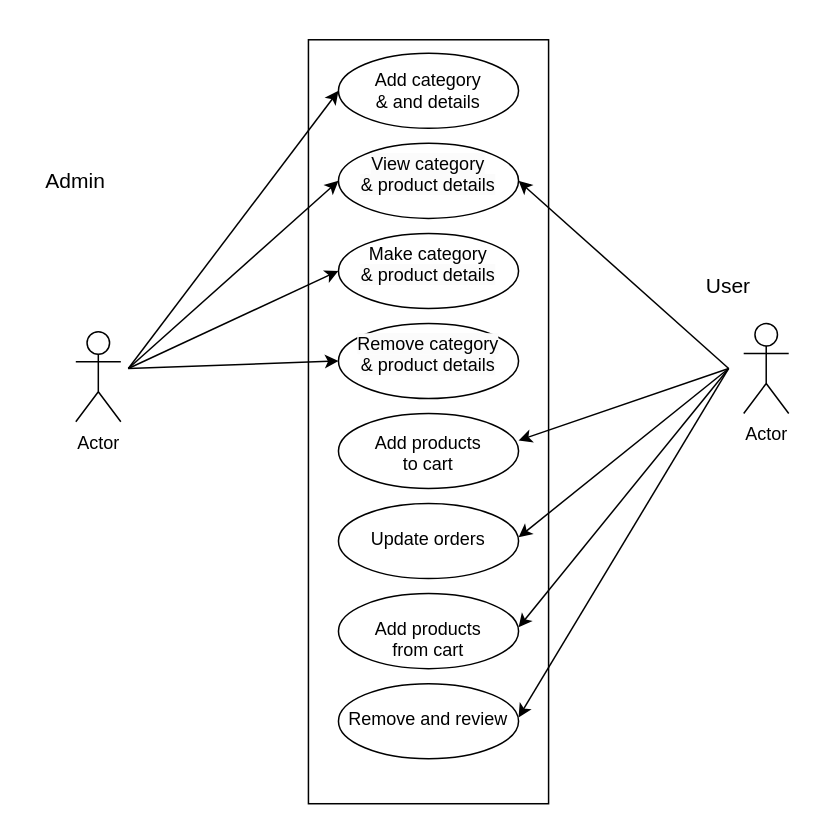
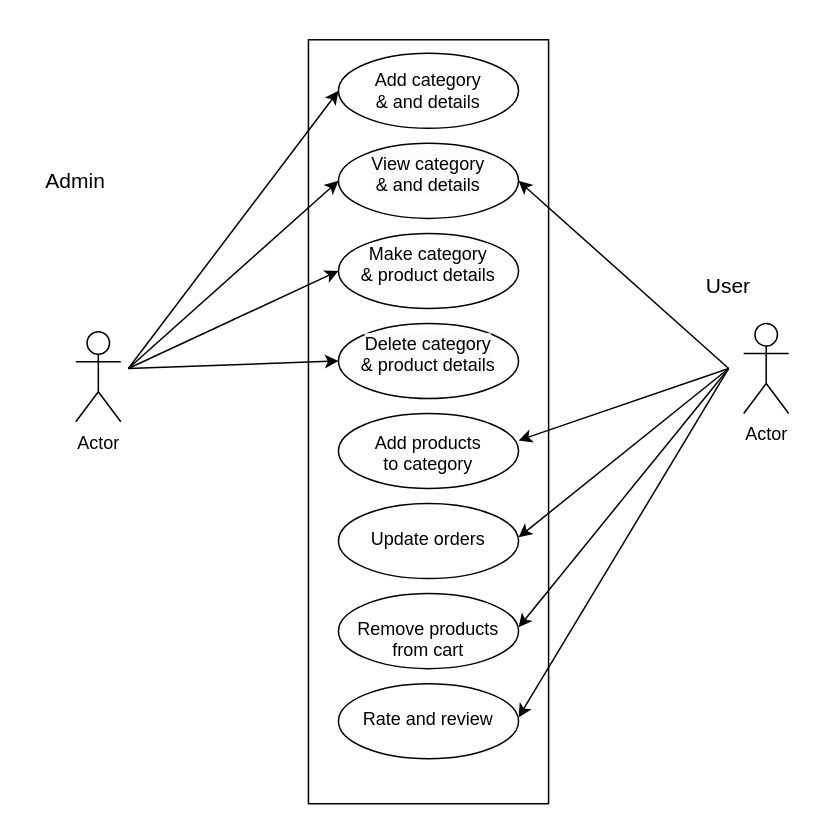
(428, 175) -> (428, 175)
(428, 355) -> (428, 355)
(428, 454) -> (428, 454)
(428, 640) -> (428, 640)
(428, 720) -> (428, 720)
